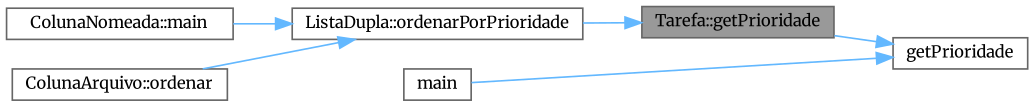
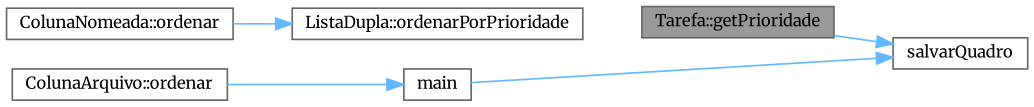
(604, 23) -> none
(120, 24) -> (120, 24)
(960, 53) -> (960, 53)
(271, 56) -> (307, 85)
